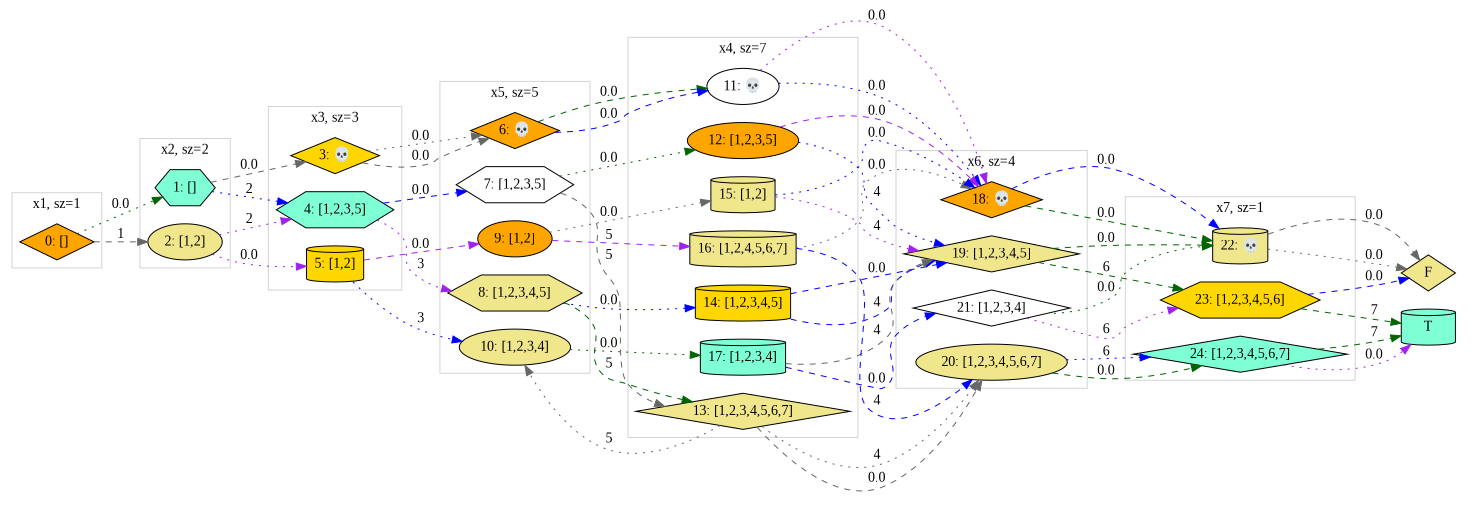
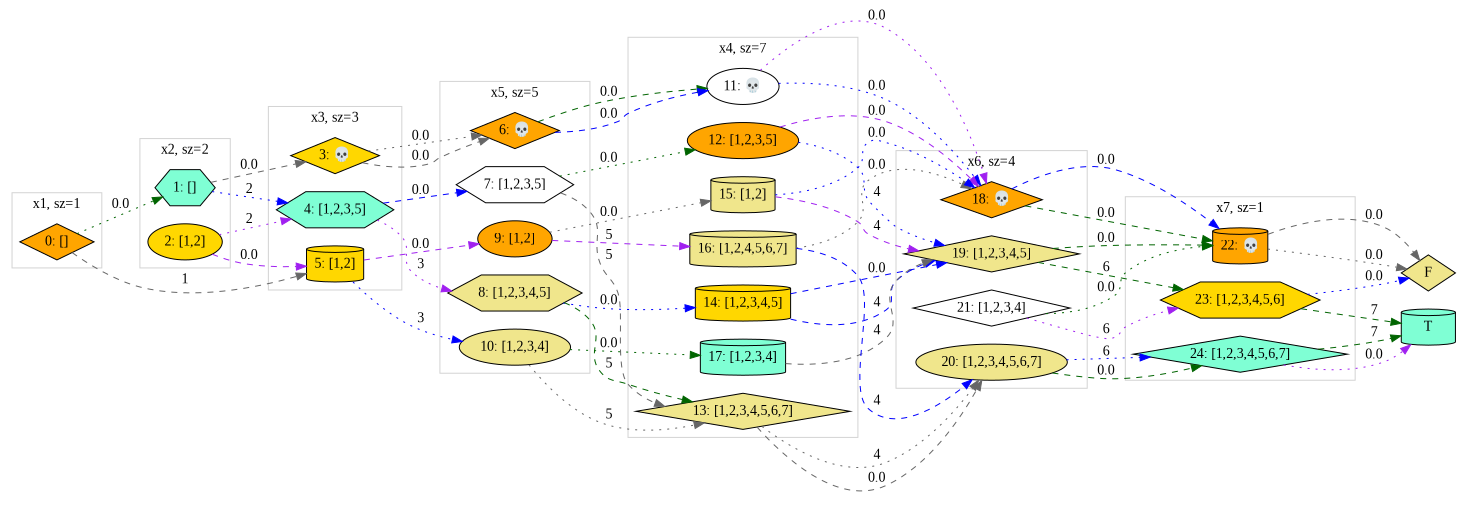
(846, 215) -> (846, 215)
(116, 242) -> (181, 293)
(185, 242) -> (185, 242)
(1240, 246) -> (1240, 246)
(253, 265) -> (253, 265)
(1349, 289) -> (1349, 289)
(880, 389) -> none
(611, 450) -> (601, 423)
